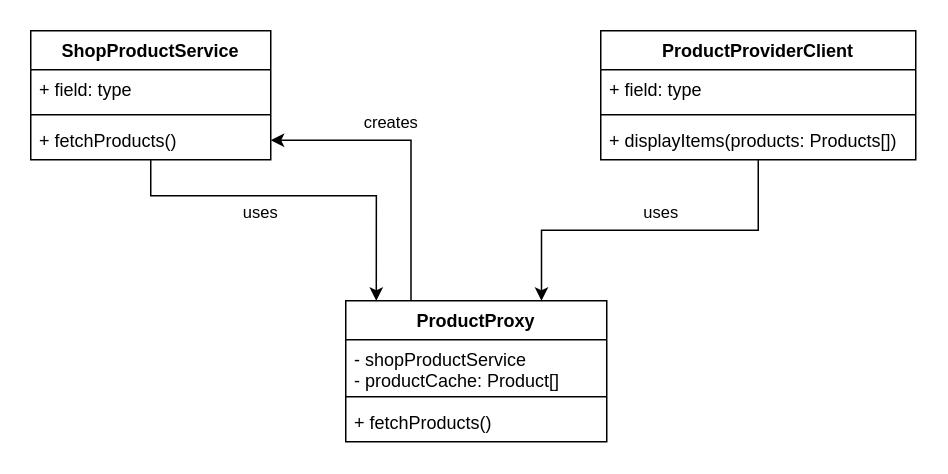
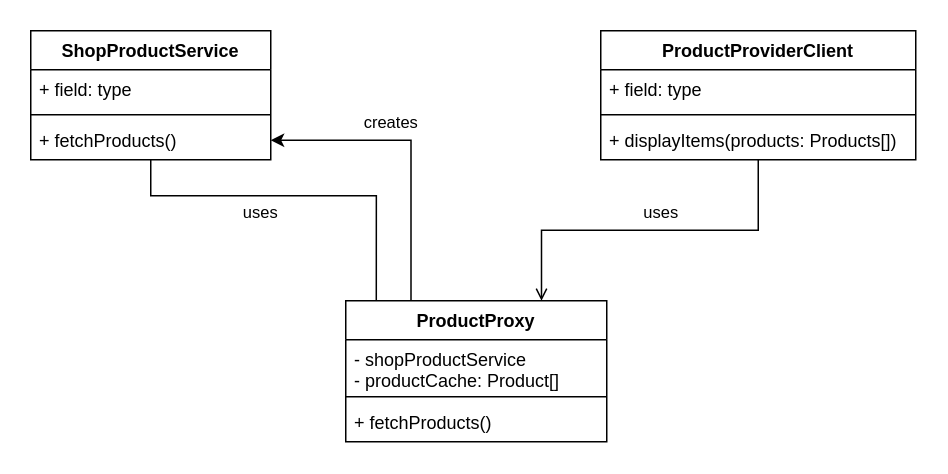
(376, 289) -> (376, 293)
(542, 289) -> (542, 291)
